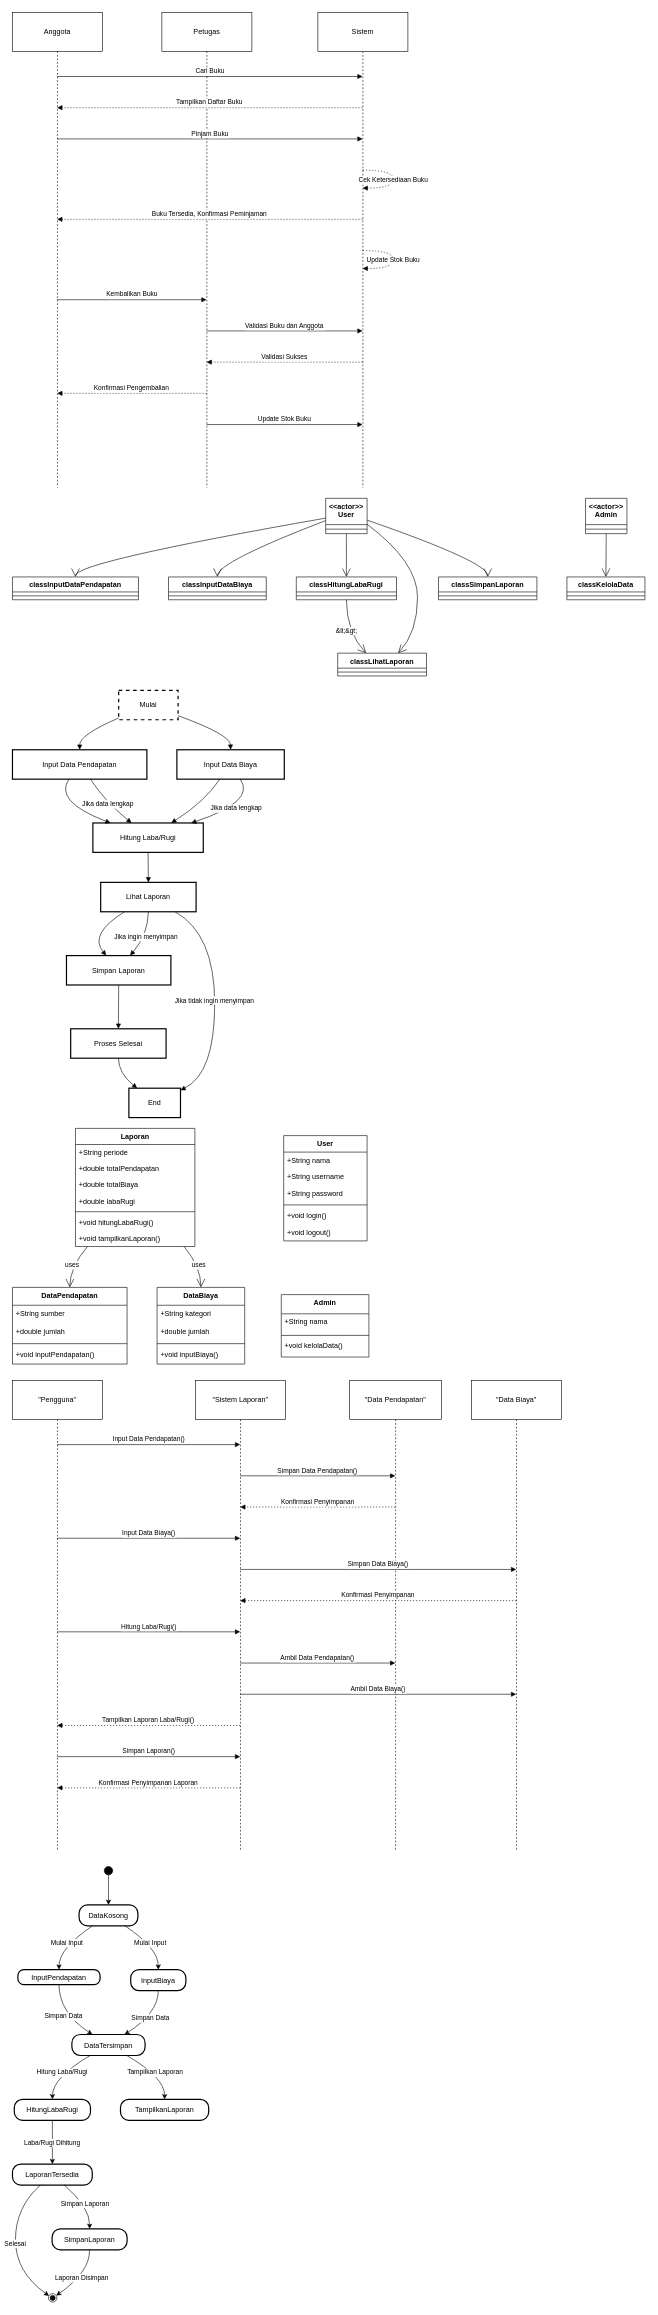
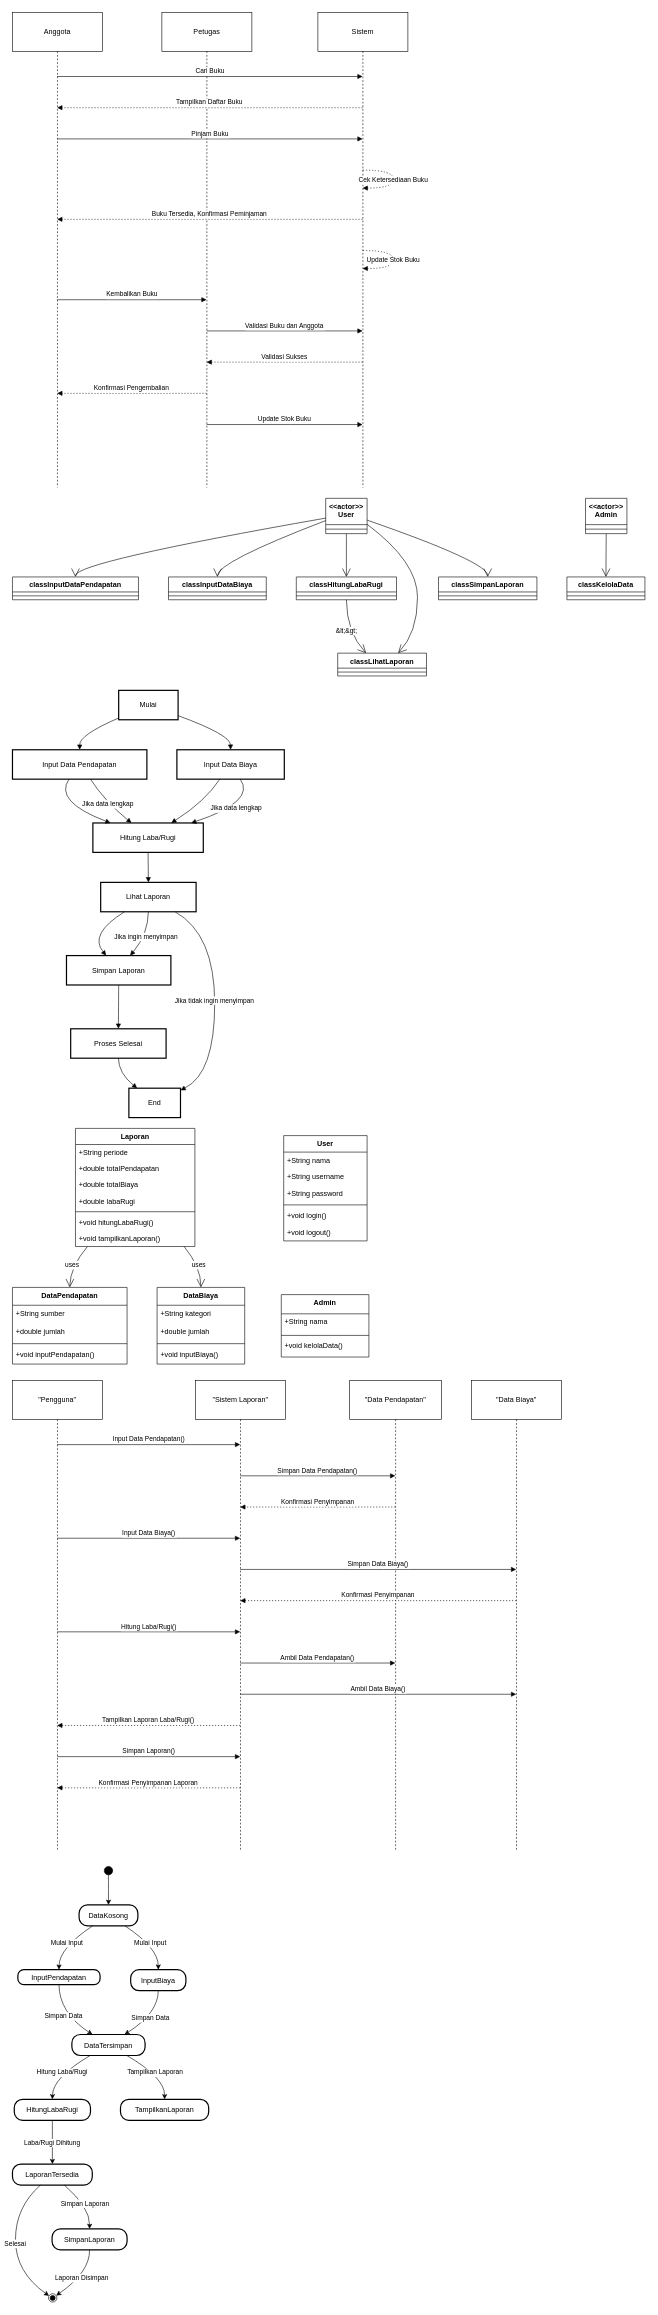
(148, 705) -> (148, 705)
